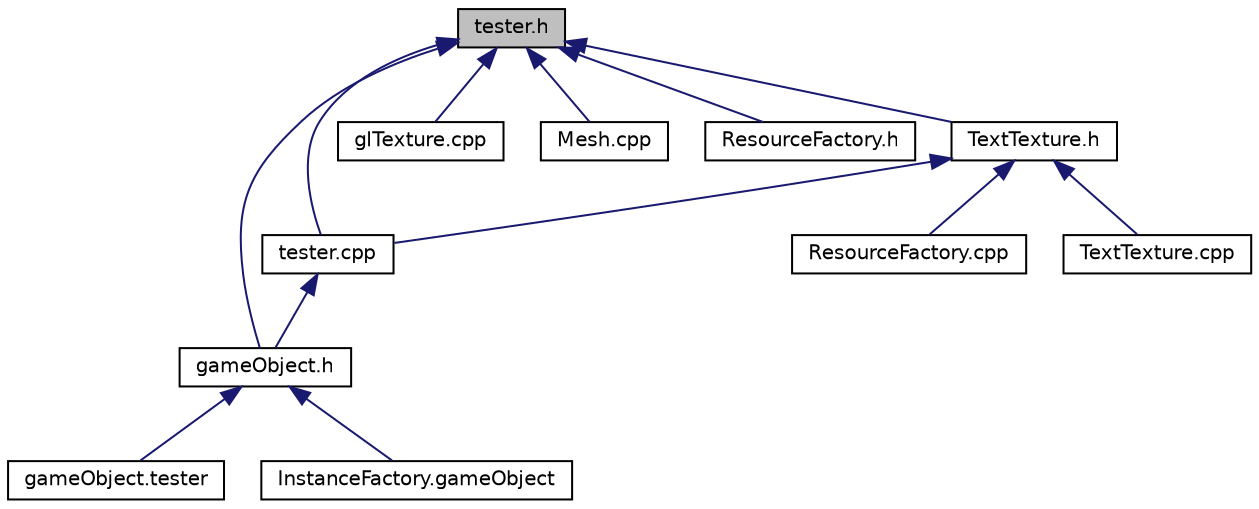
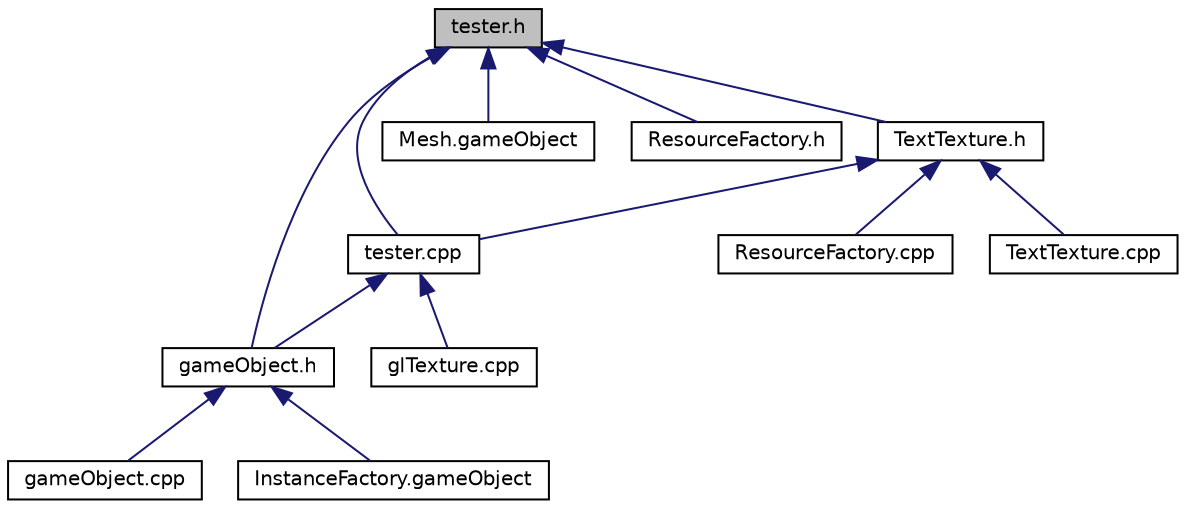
(459, 93) -> (437, 320)
(604, 141) -> (488, 141)
(116, 480) -> (105, 480)
